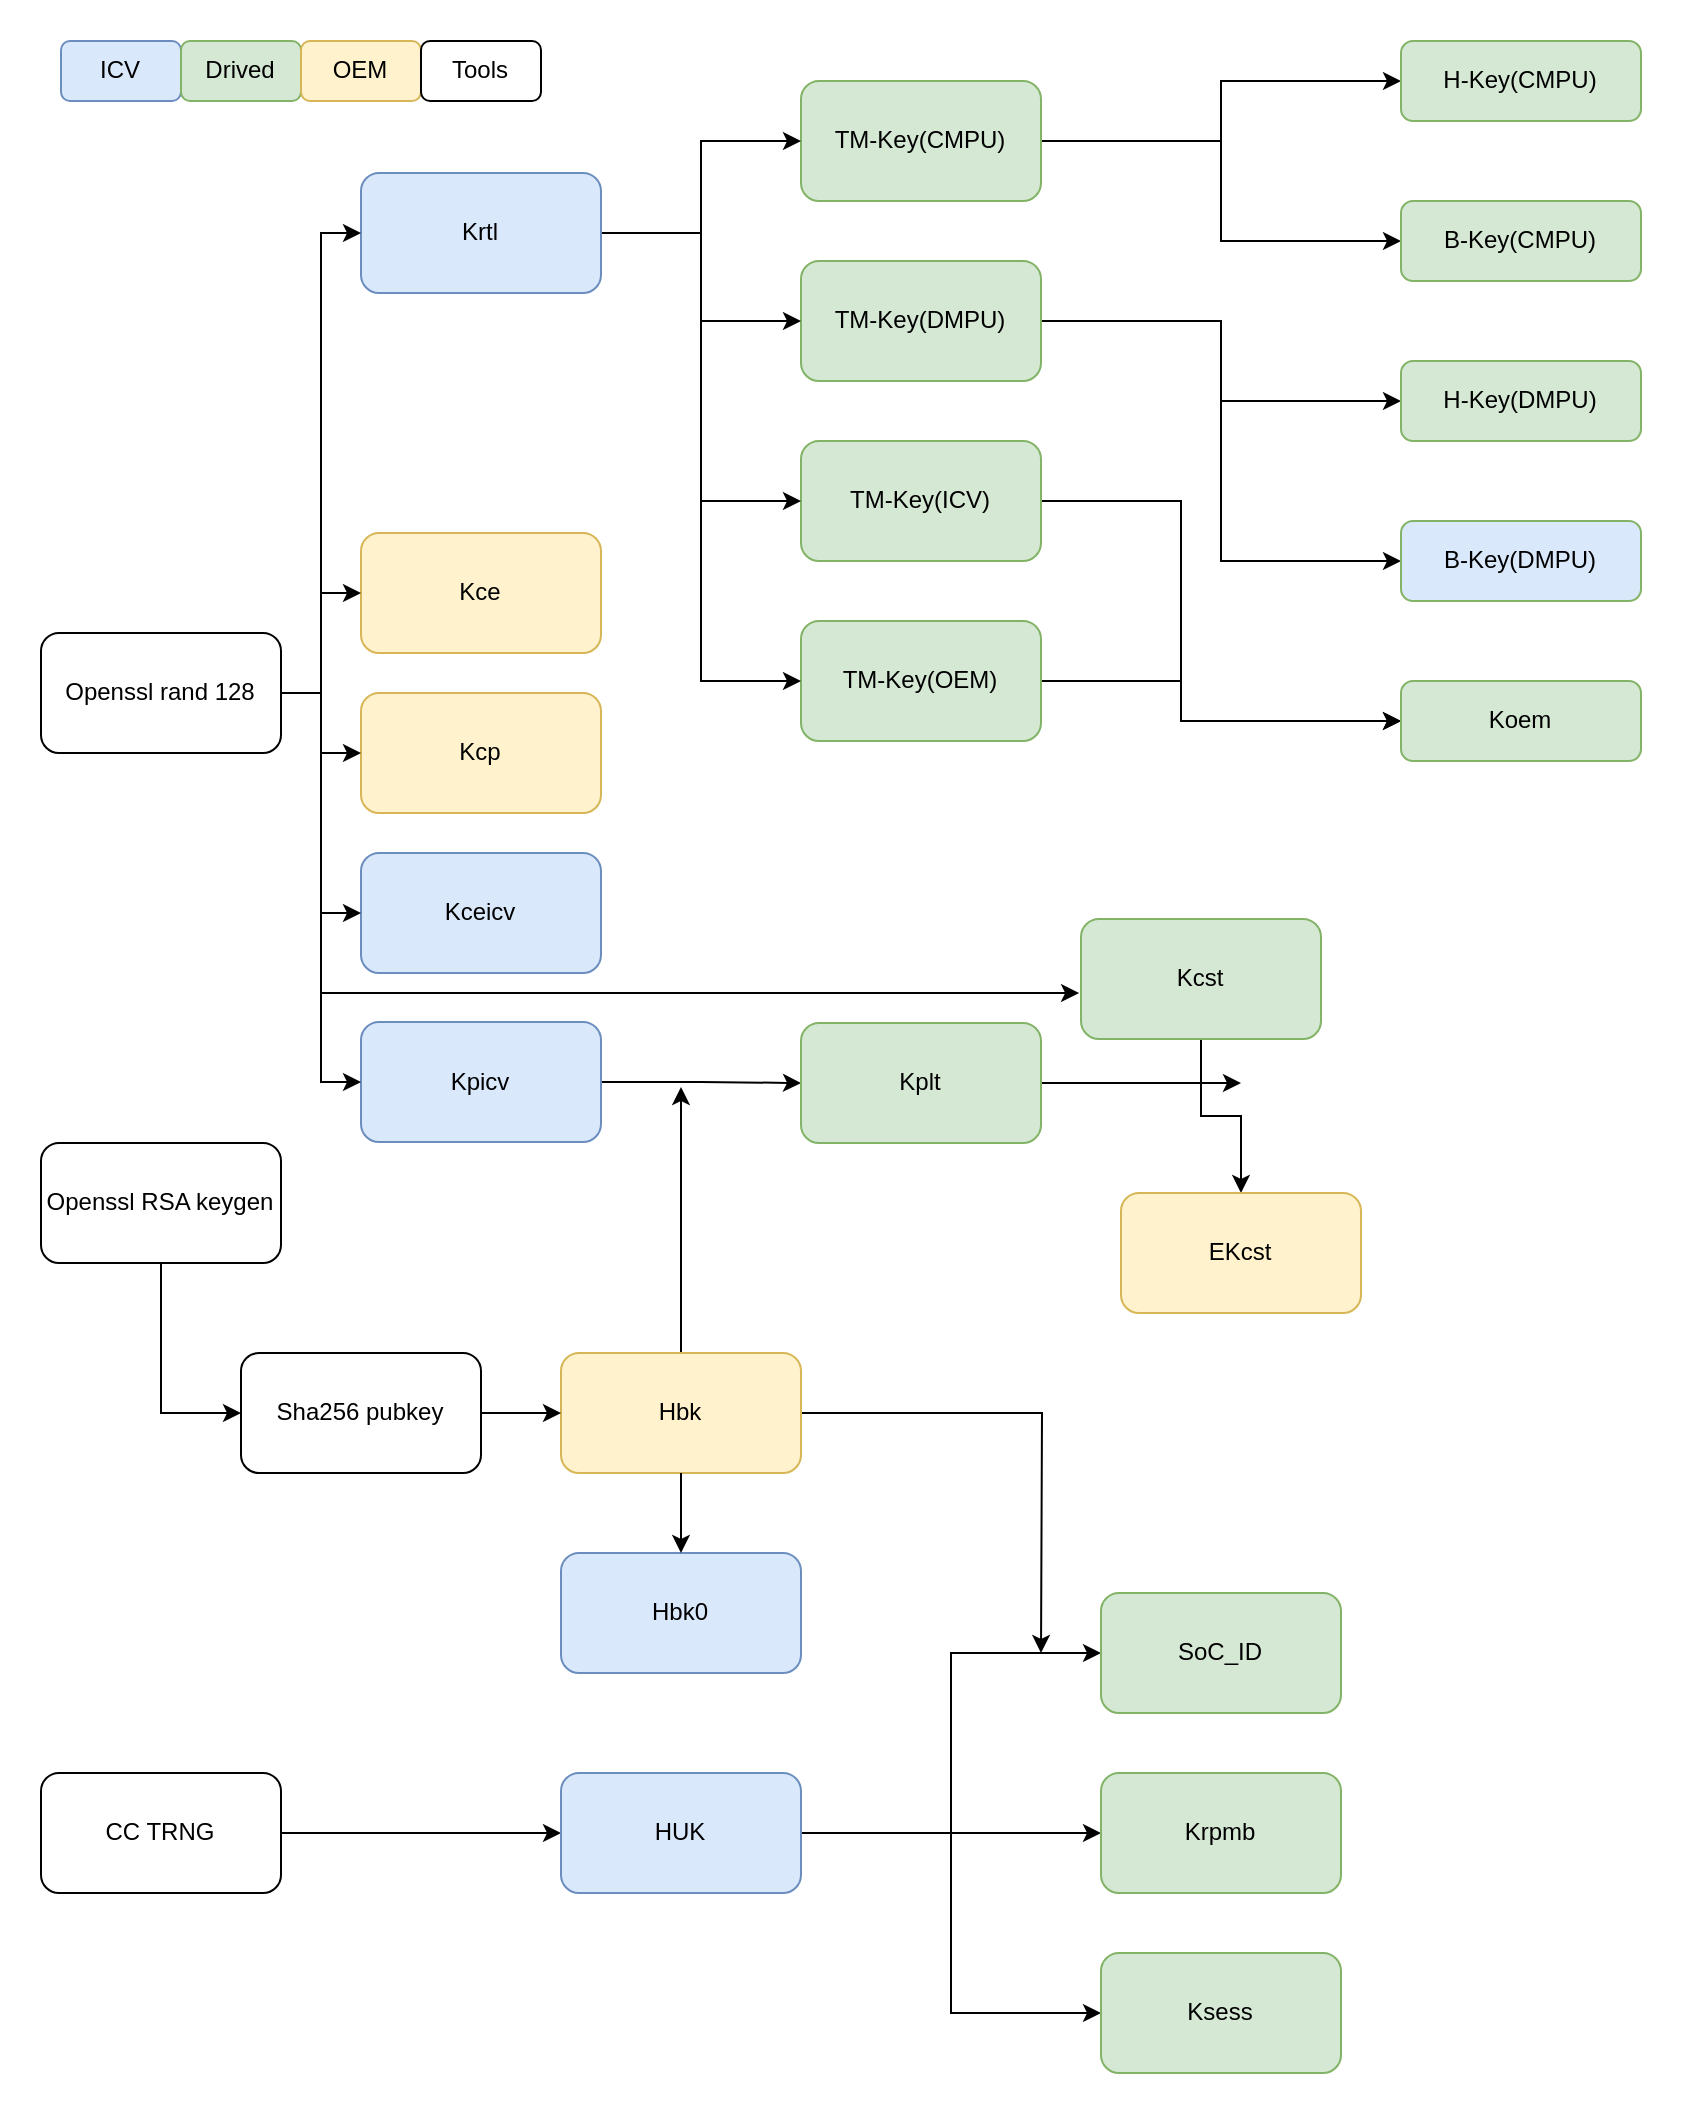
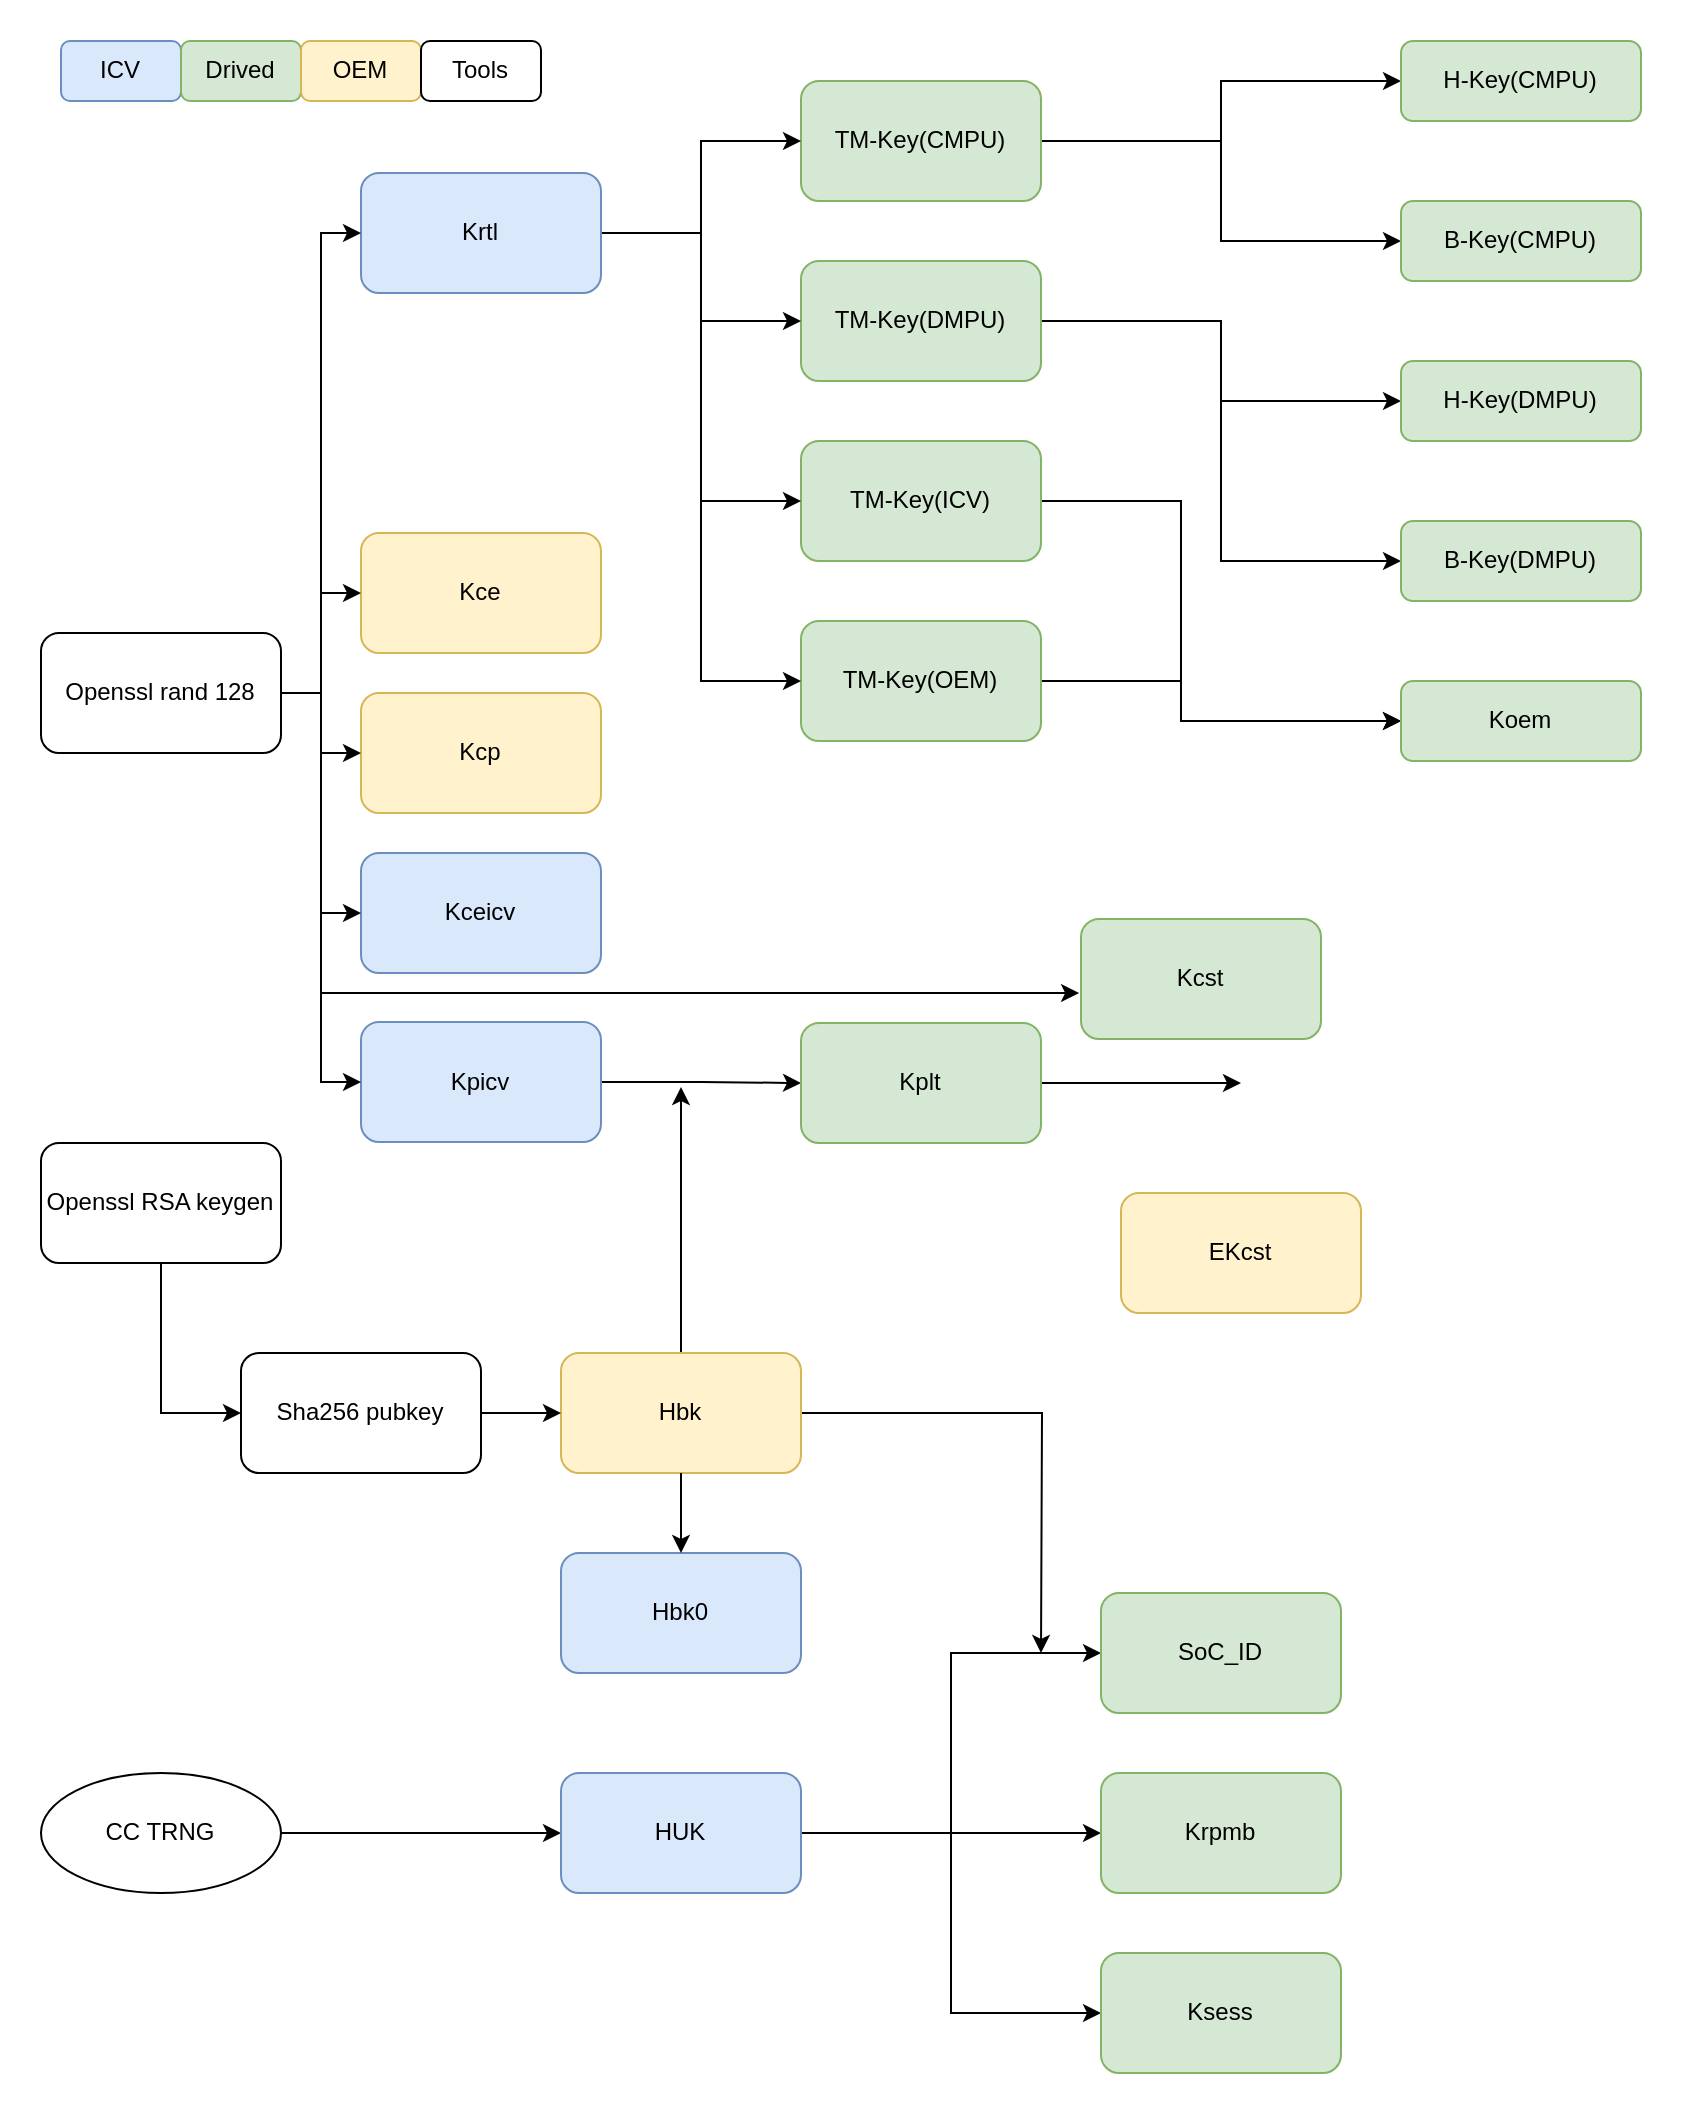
(1521, 561) -> (1521, 561)
(1214, 1116) -> none
(161, 1833) -> (161, 1833)
